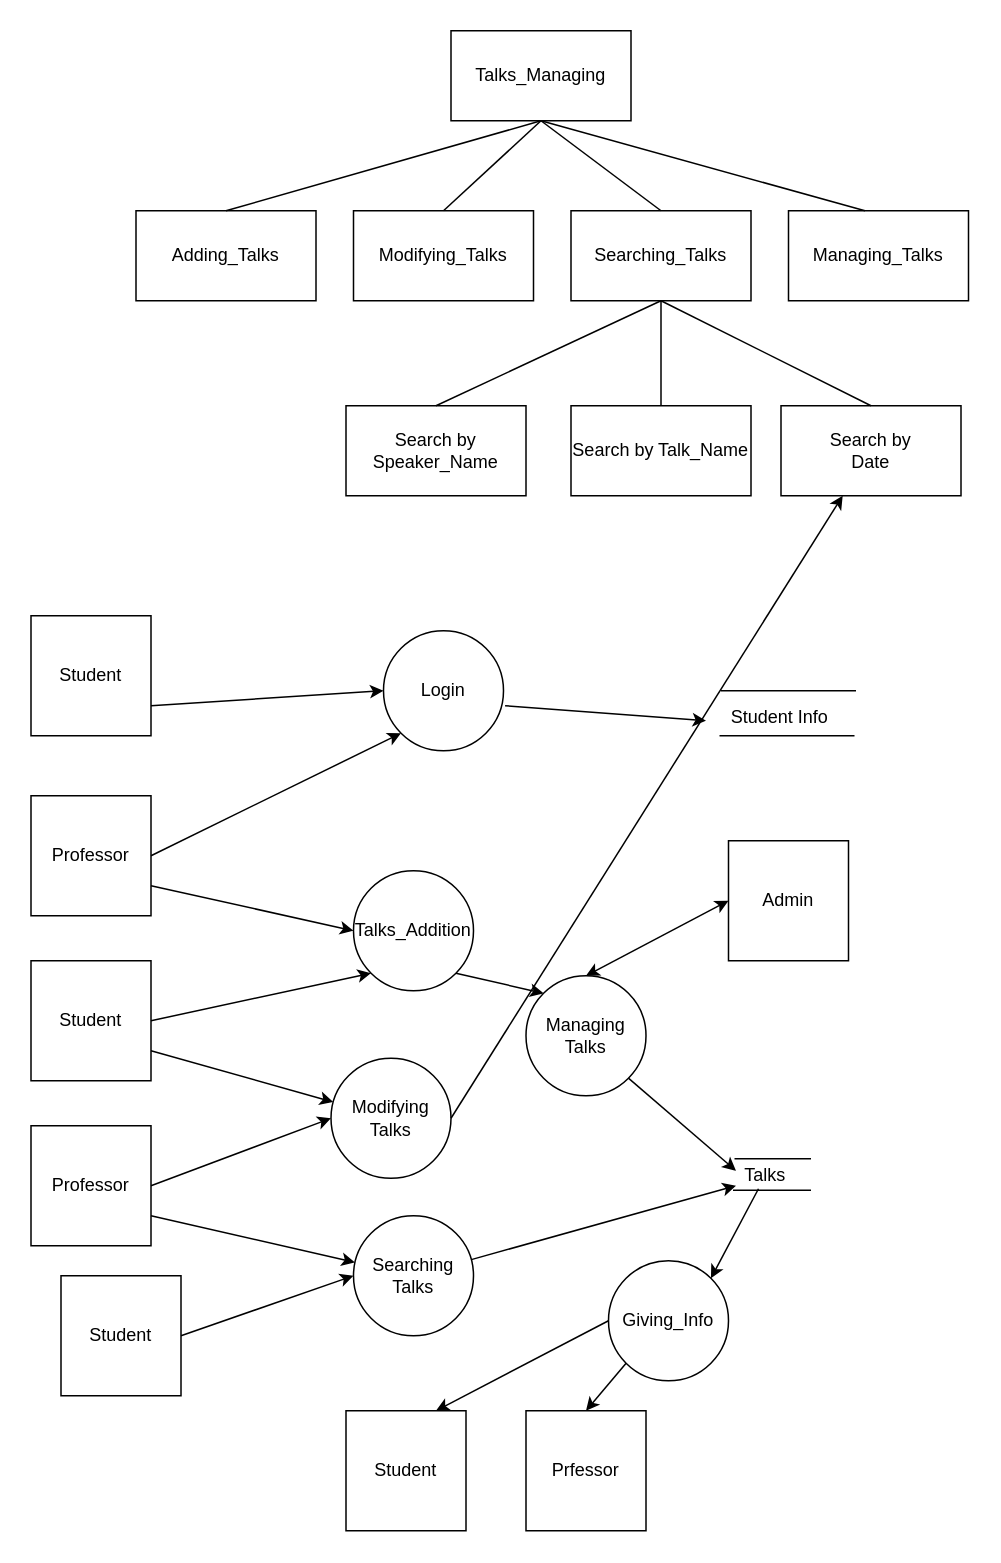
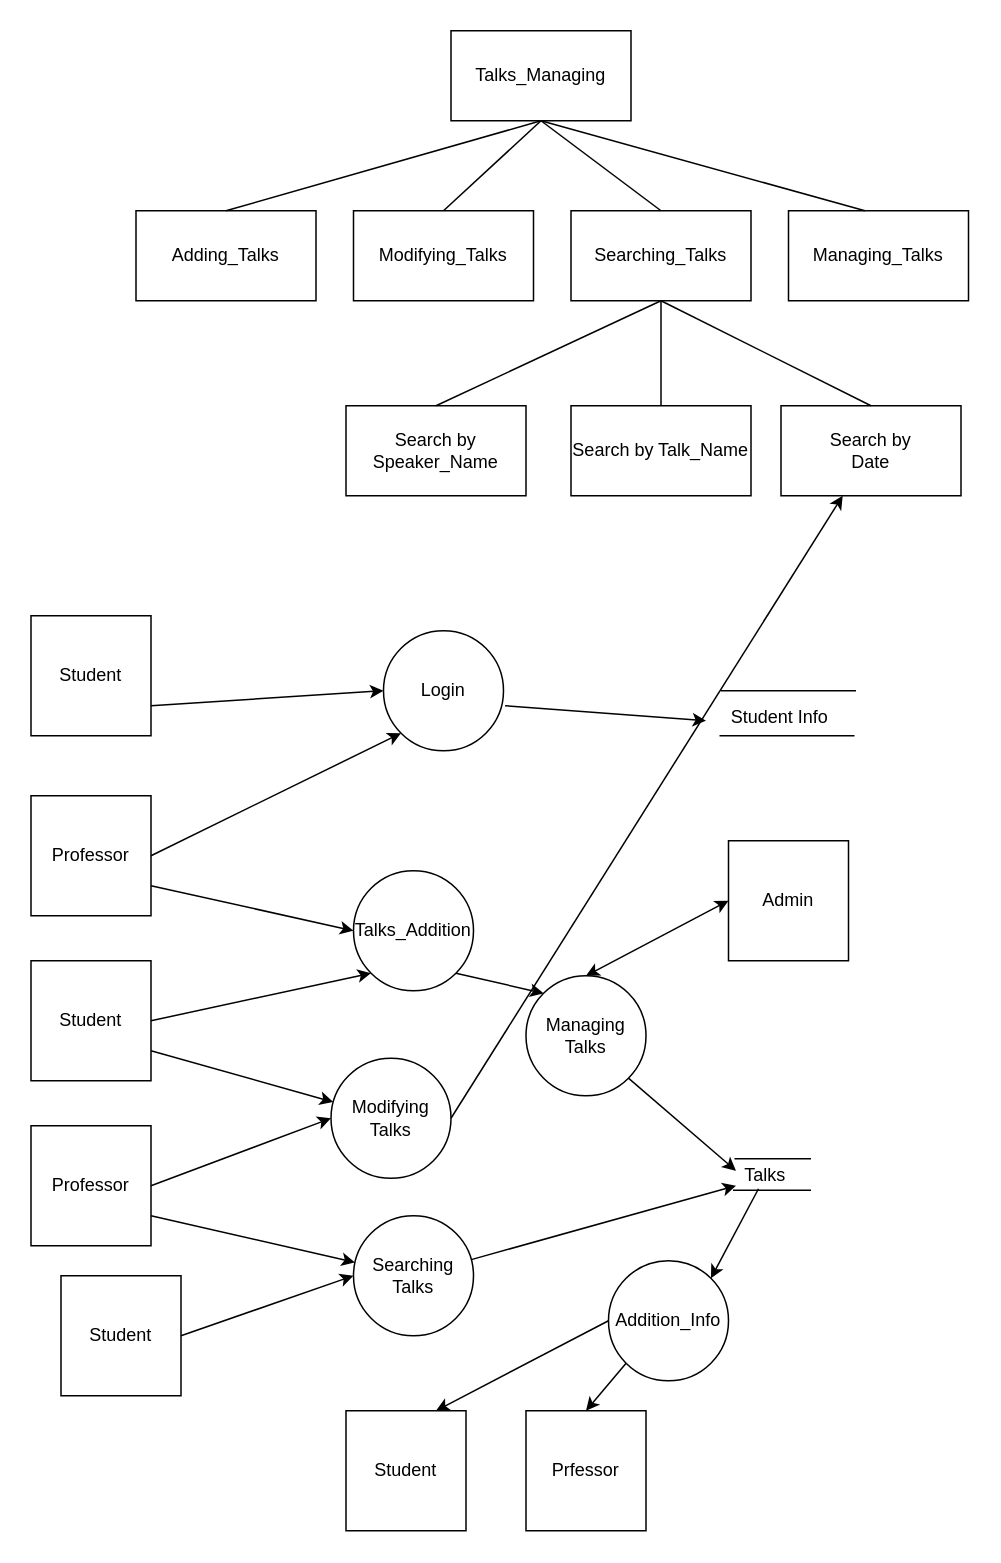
(668, 1321) -> (668, 1321)
